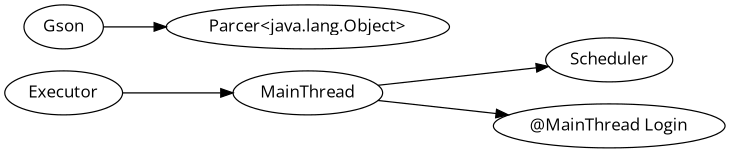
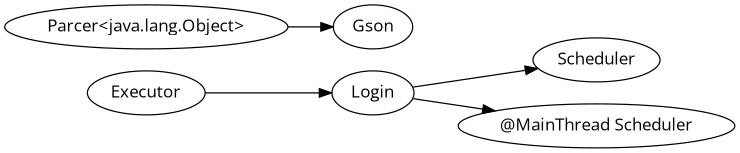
(129, 27) -> (304, 27)
(308, 93) -> (373, 93)
(609, 126) -> (597, 126)
